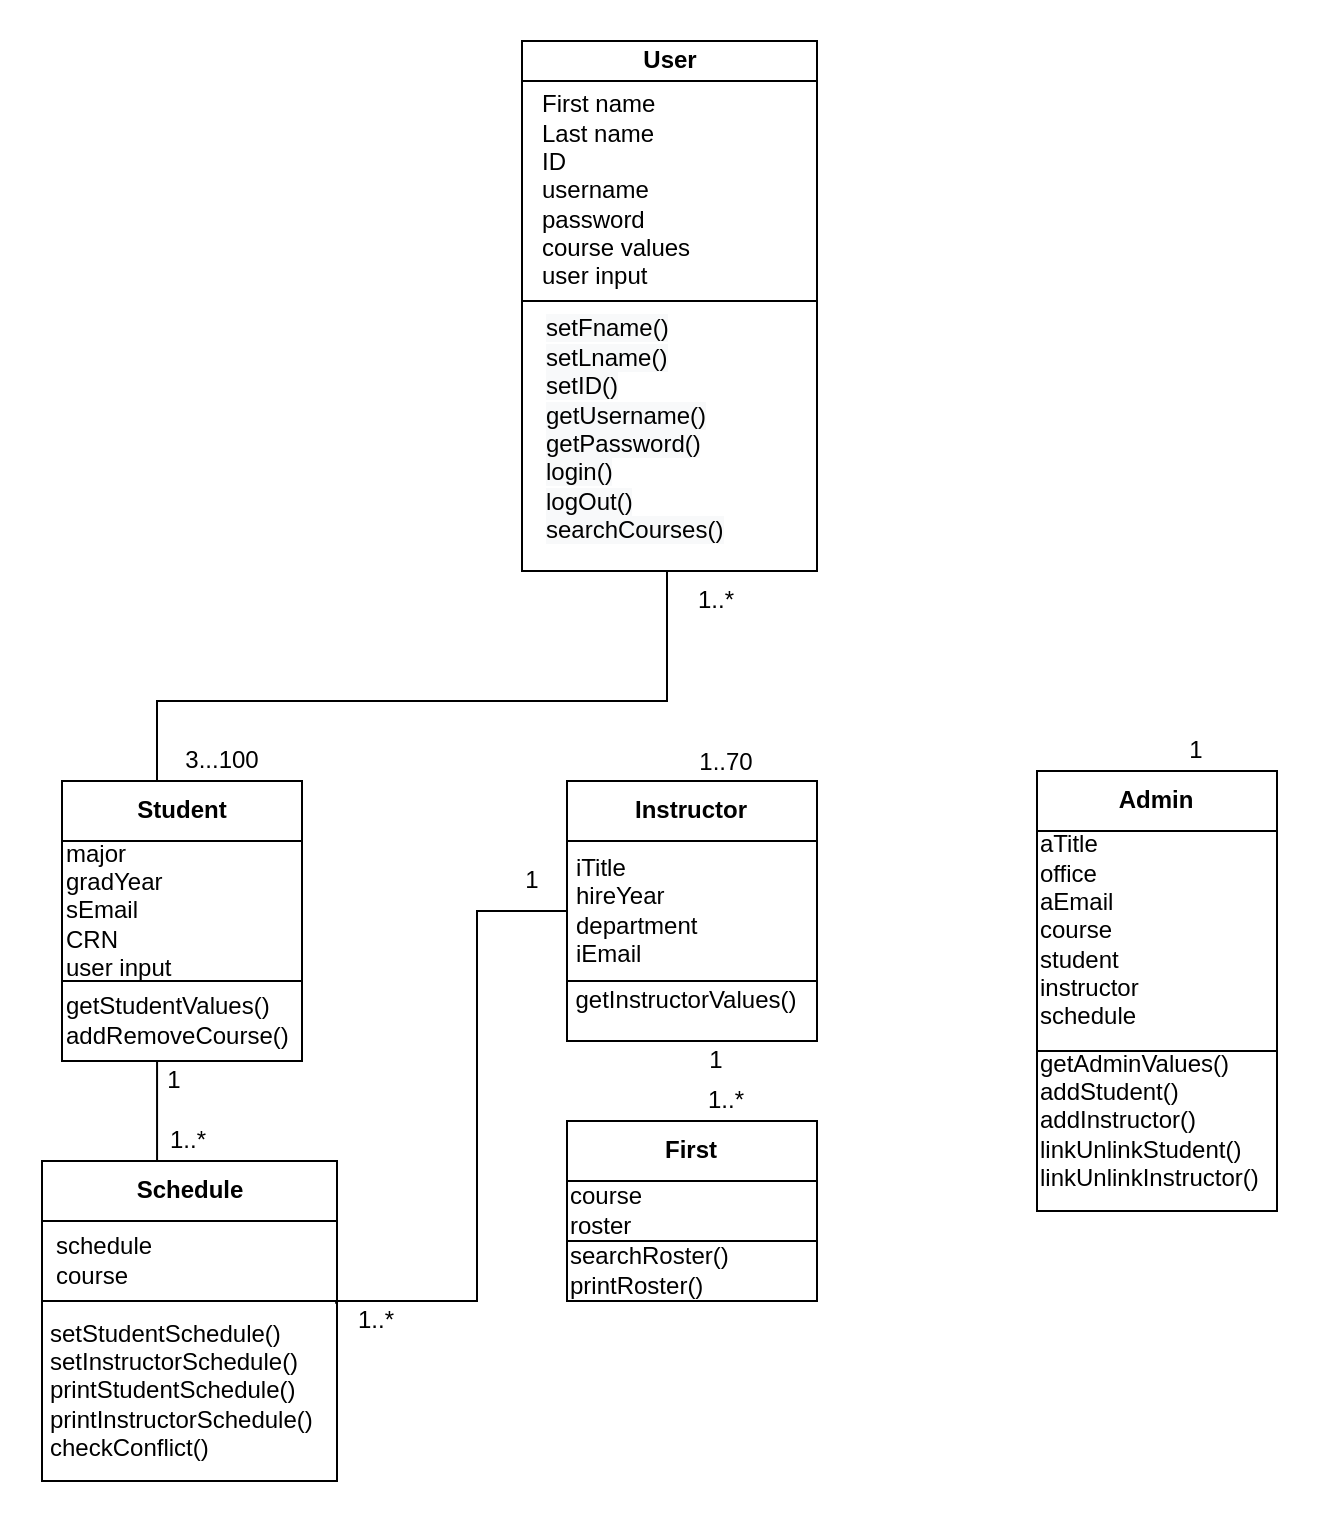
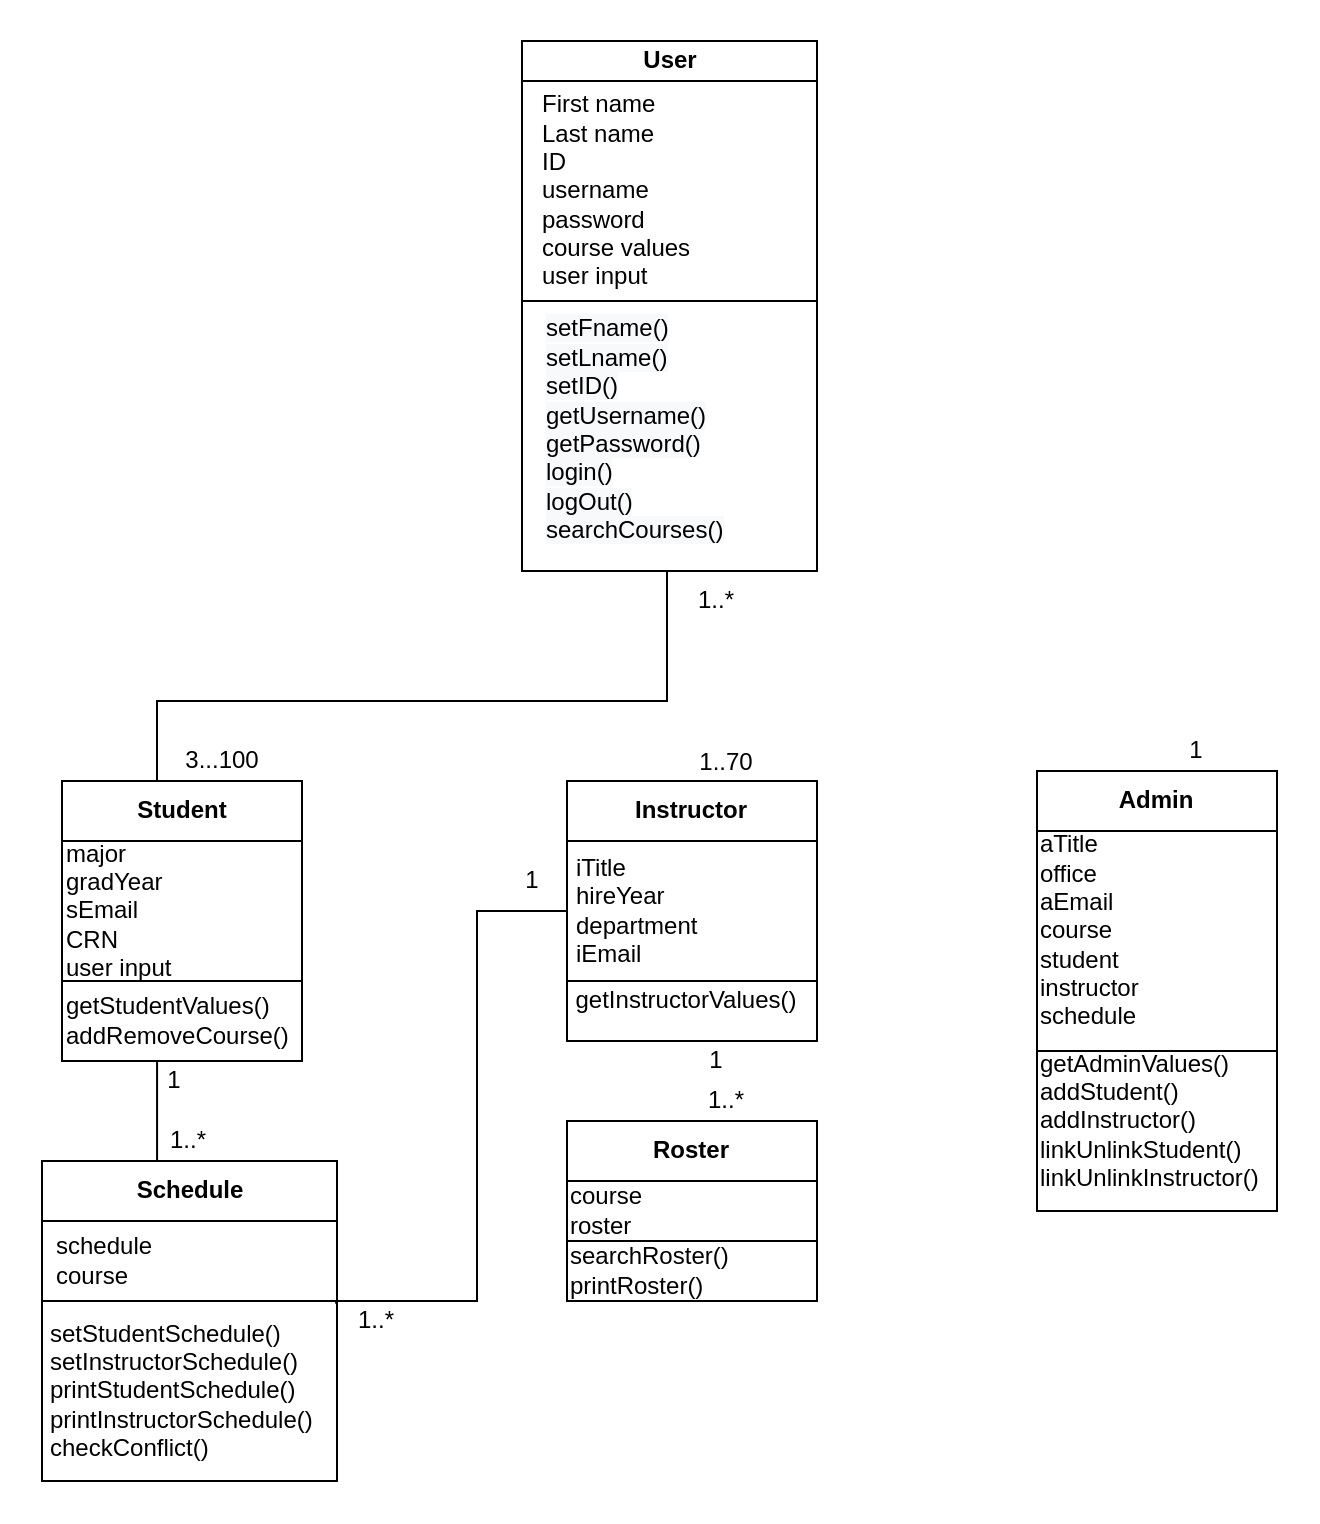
(692, 1151) -> (692, 1151)
